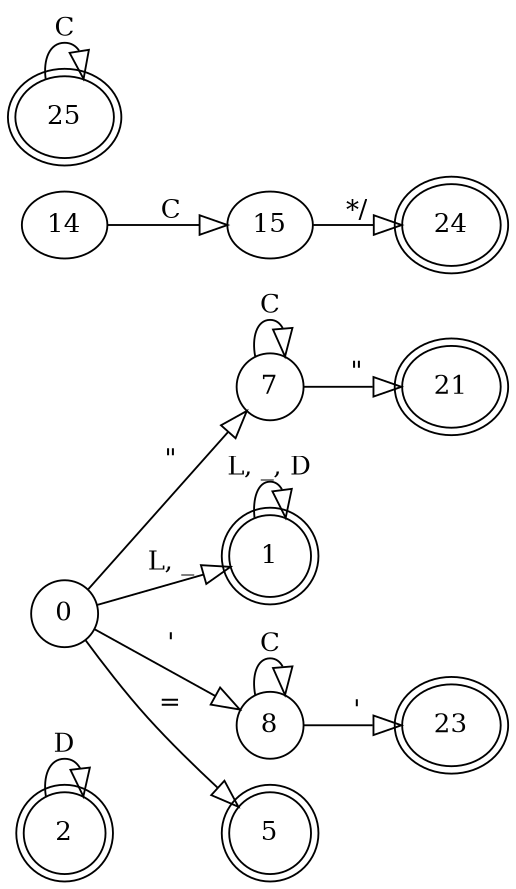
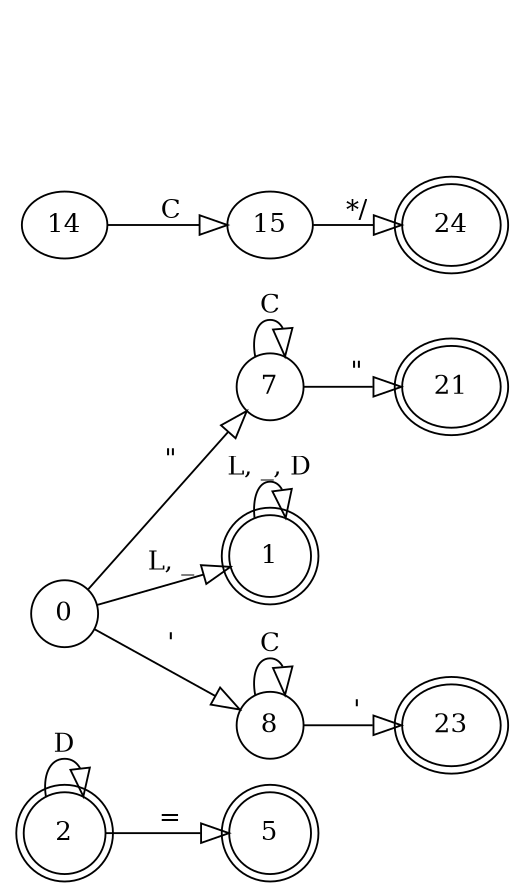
(65, 117) -> none
(148, 718) -> (153, 833)
